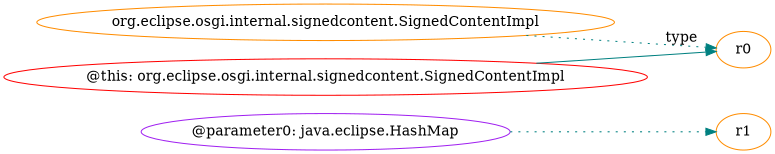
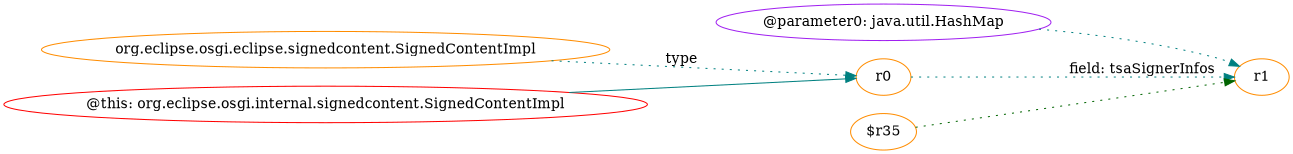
(326, 22) -> (326, 50)
none -> (1067, 77)
(326, 132) -> (884, 22)
none -> (884, 132)
